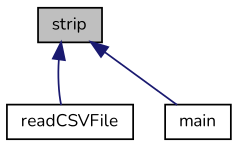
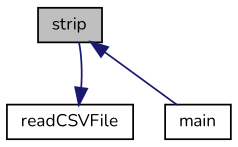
(59, 82) -> (82, 65)
